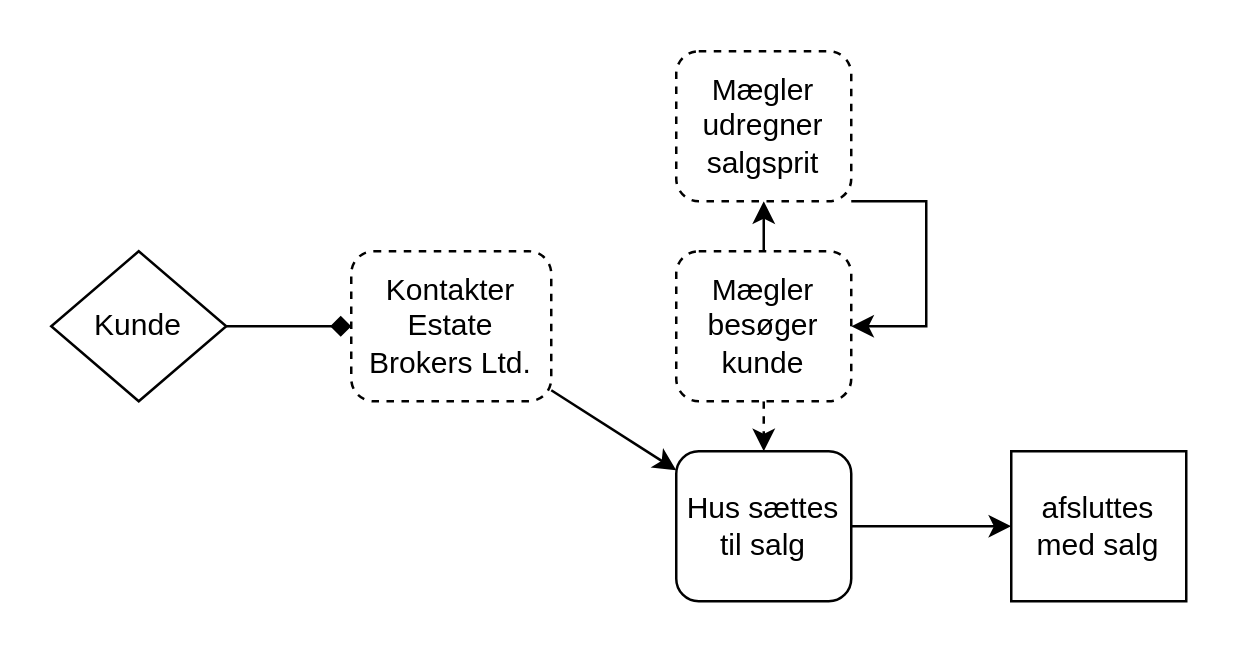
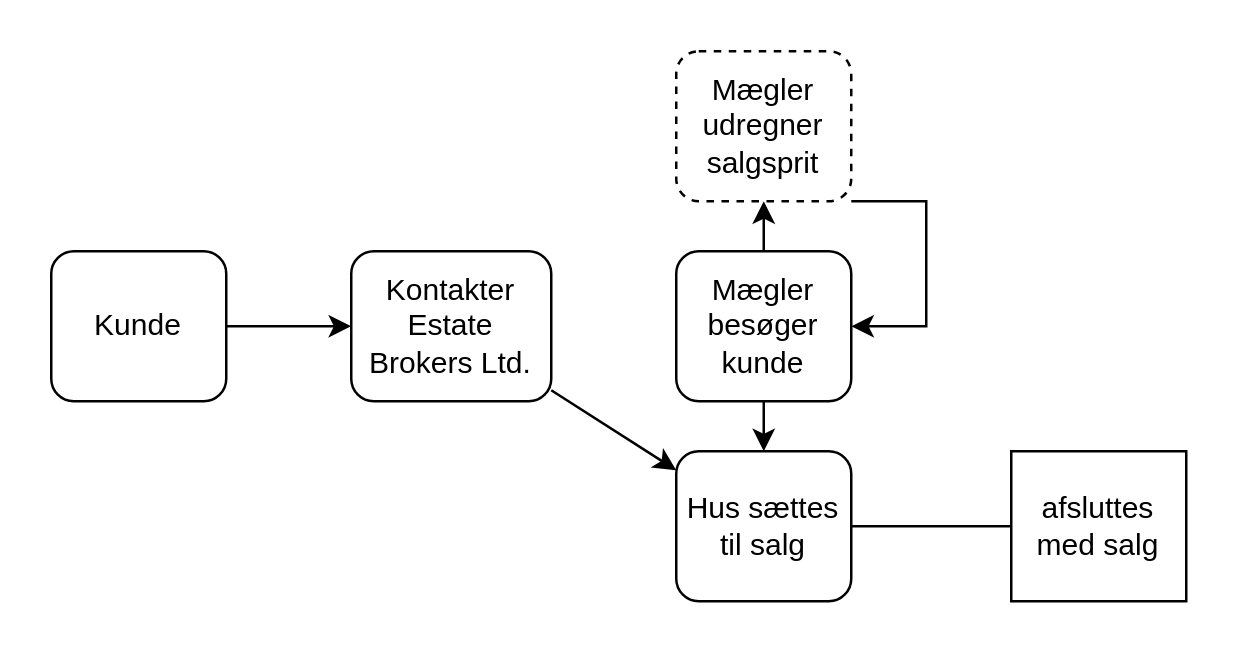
(139, 326) -> (139, 326)
(331, 326) -> (332, 326)
(451, 326) -> (451, 326)
(764, 326) -> (764, 326)
(764, 416) -> (764, 416)
(993, 526) -> (1000, 526)
